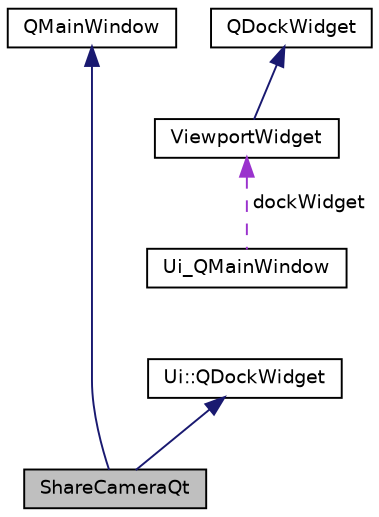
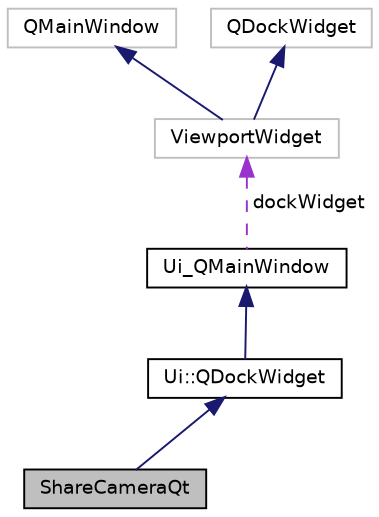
(92, 28) -> (92, 28)
(291, 28) -> (291, 28)
(247, 138) -> (247, 138)
(92, 269) -> (178, 89)
none -> (246, 333)
